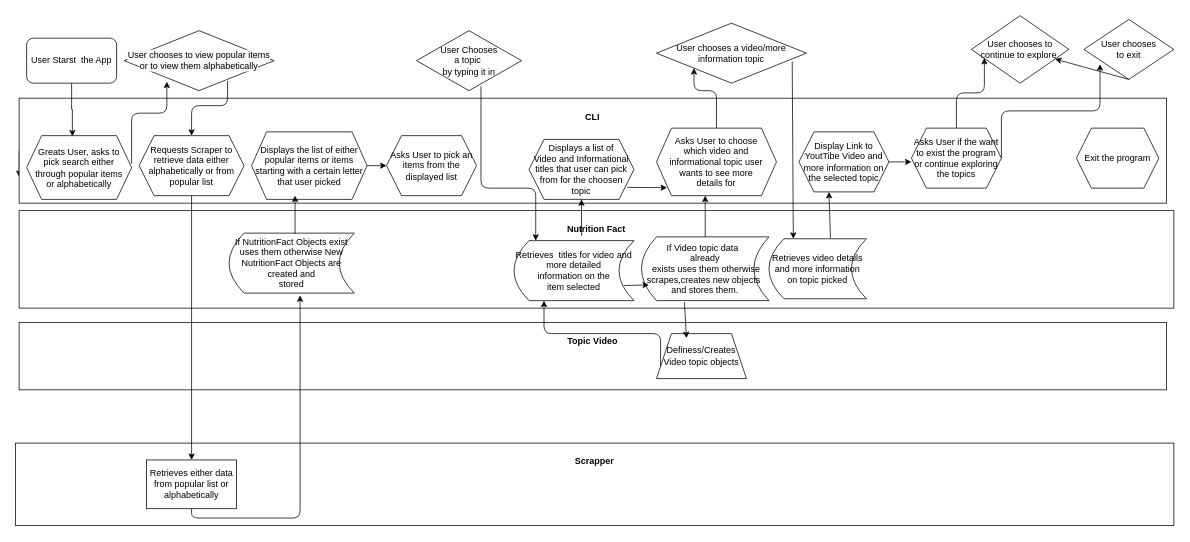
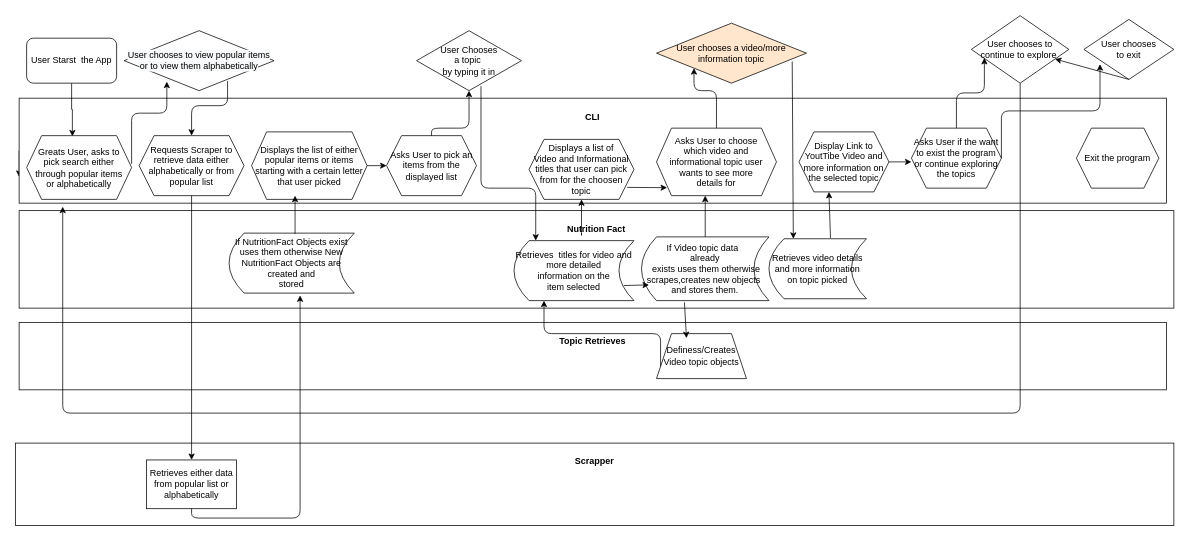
(732, 53) -> (732, 53)
none -> (433, 129)
none -> (63, 313)
(43, 328) -> (53, 328)
